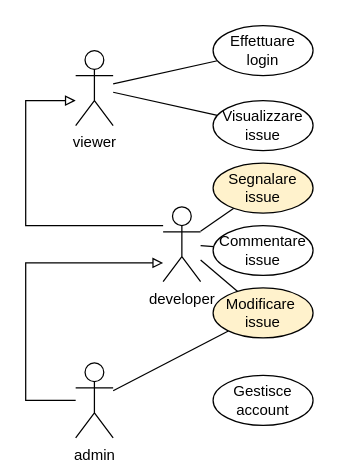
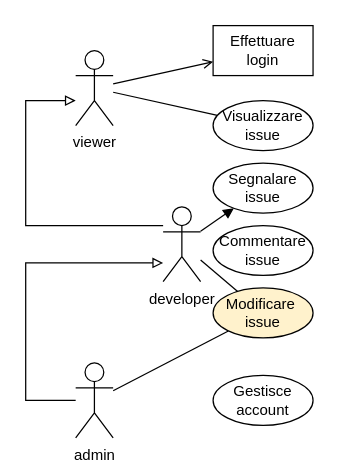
(263, 51) -> (263, 51)
(210, 63) -> (206, 63)
(263, 188) -> (263, 188)
(229, 212) -> (225, 215)
(207, 246) -> none
